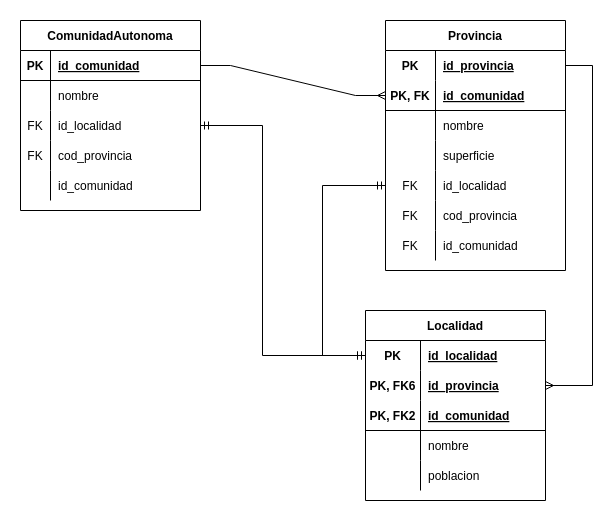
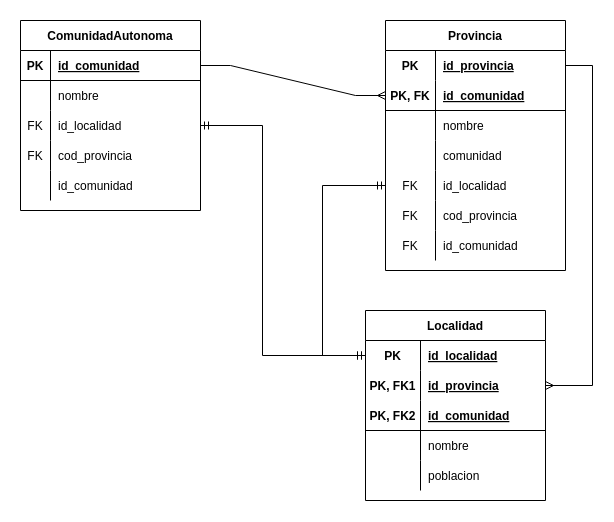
(473, 156) -> (472, 156)
(393, 386) -> (393, 386)
